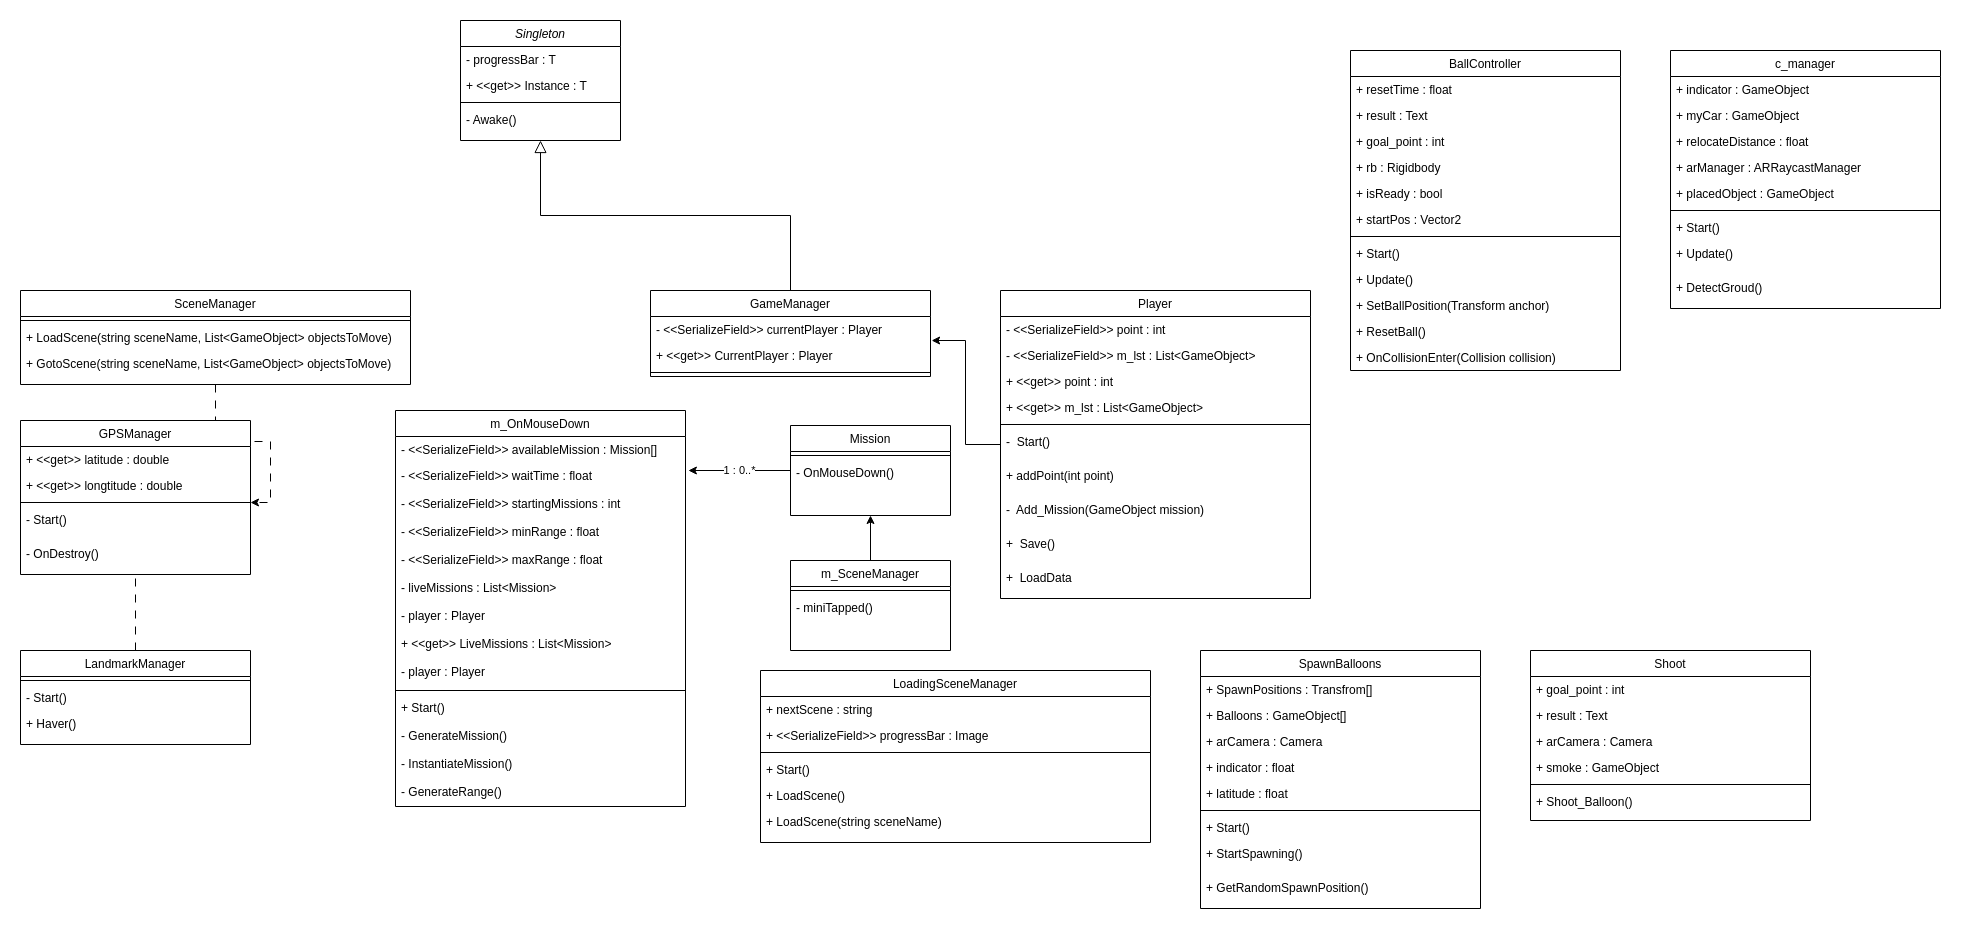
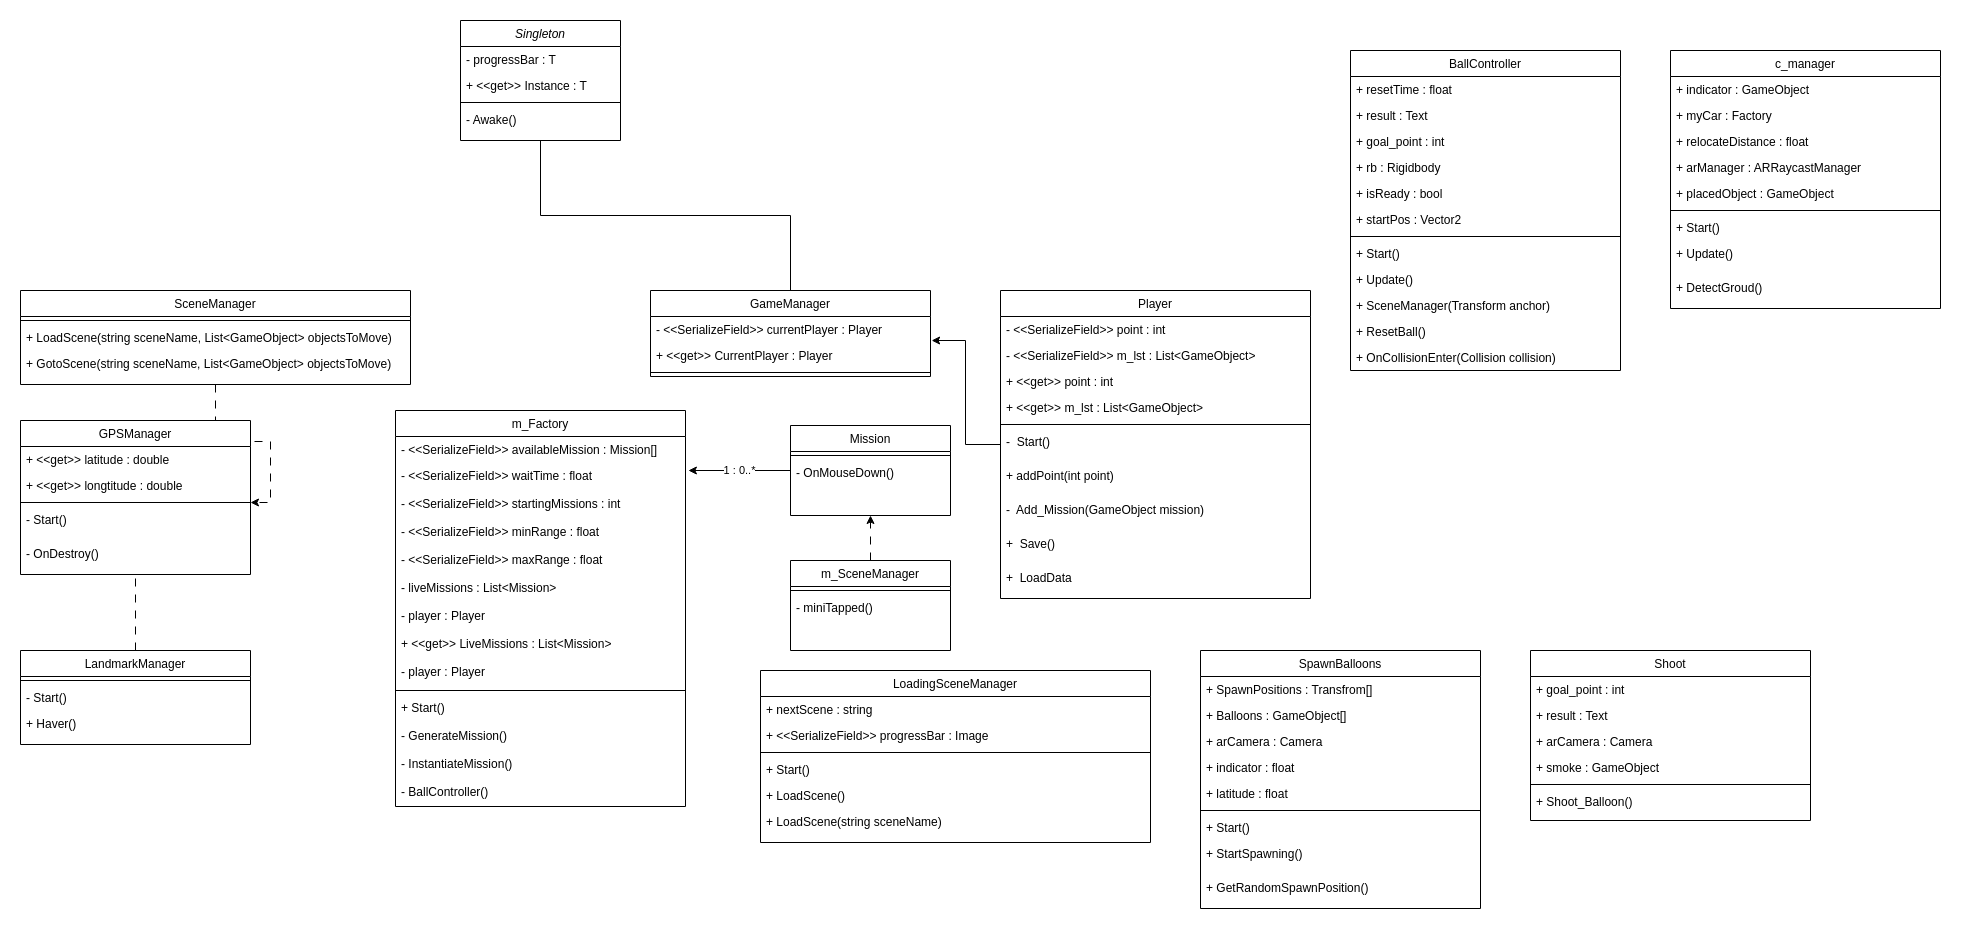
(1737, 116) -> (1727, 116)
(541, 154) -> (541, 149)
(1464, 306) -> (1460, 306)
(540, 424) -> (540, 424)
(871, 542) -> (871, 542)
(457, 792) -> (454, 792)
